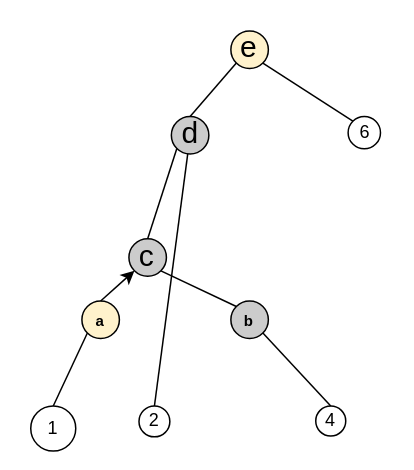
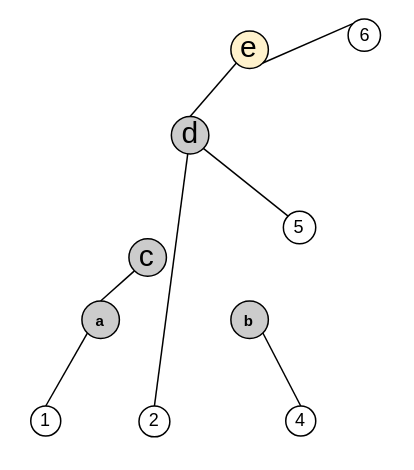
(364, 132) -> (364, 35)
none -> (246, 182)
(162, 193) -> none
none -> (300, 227)
(126, 278) -> (128, 276)
(198, 288) -> none
(101, 320) -> (101, 320)
(331, 421) -> (301, 421)
(53, 428) -> (46, 421)
